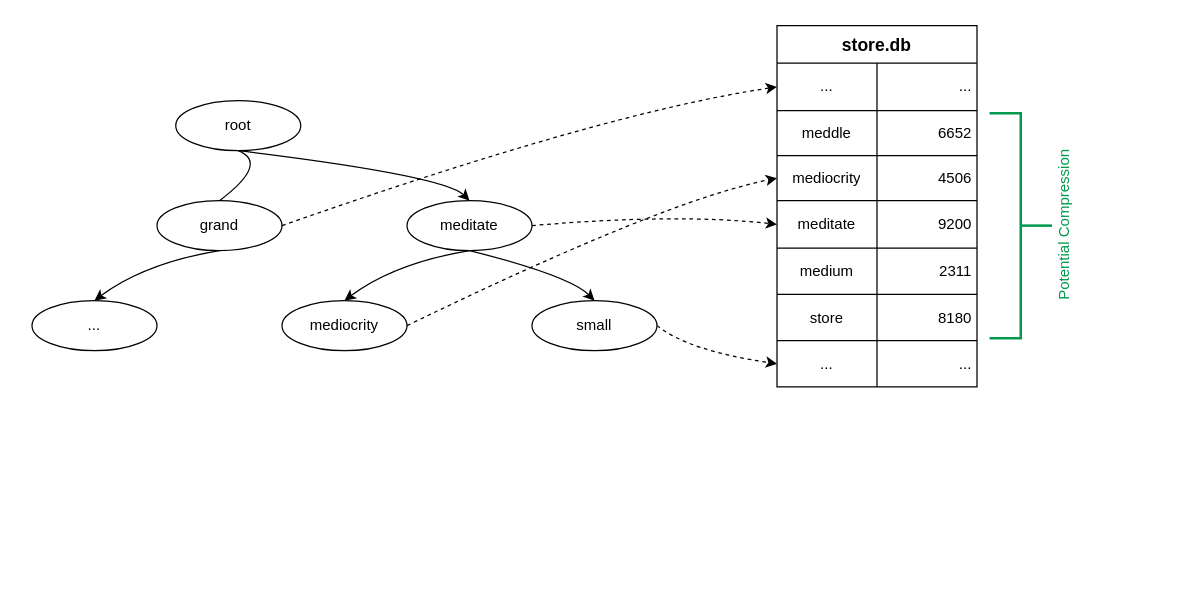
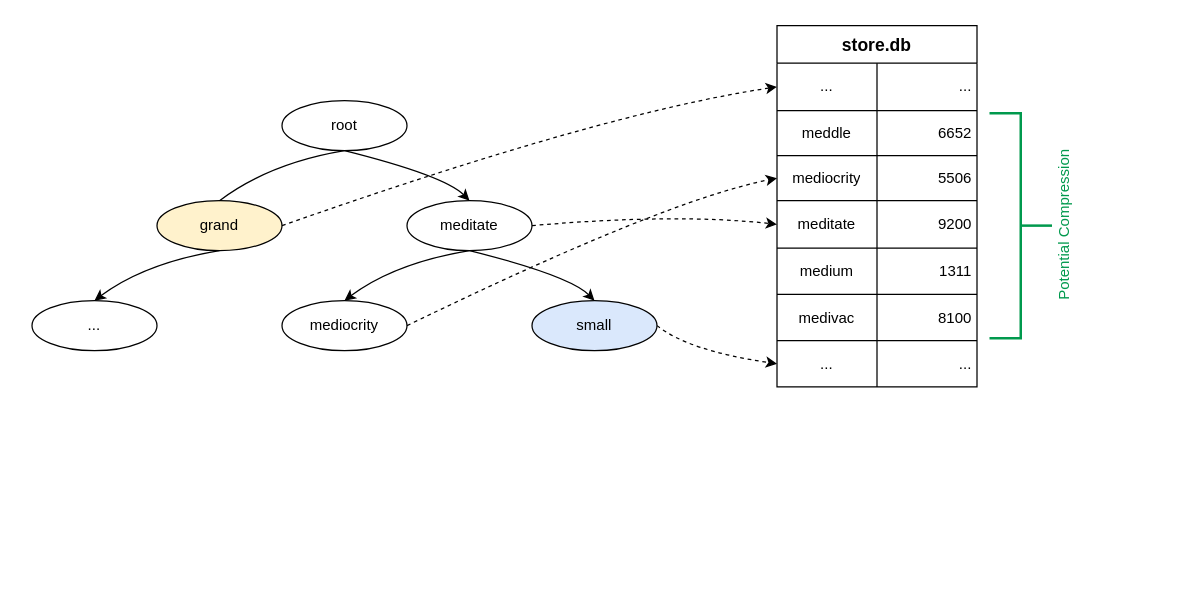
(238, 126) -> (344, 126)
(955, 178) -> (955, 178)
(219, 226) -> (219, 226)
(955, 272) -> (955, 272)
(827, 318) -> (827, 318)
(955, 318) -> (955, 318)
(594, 326) -> (594, 326)
